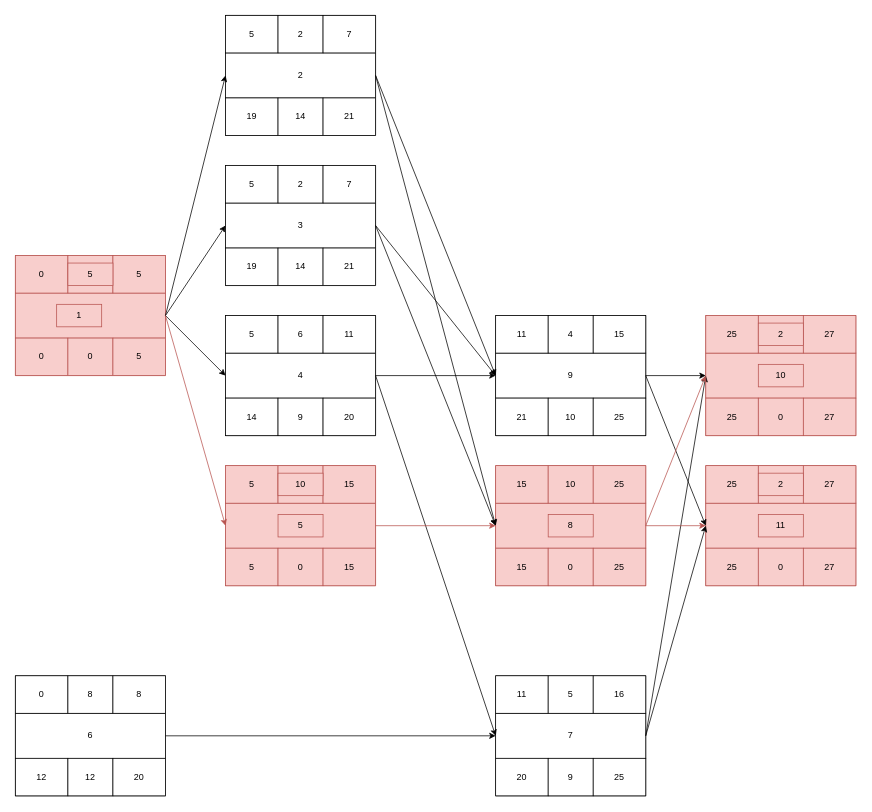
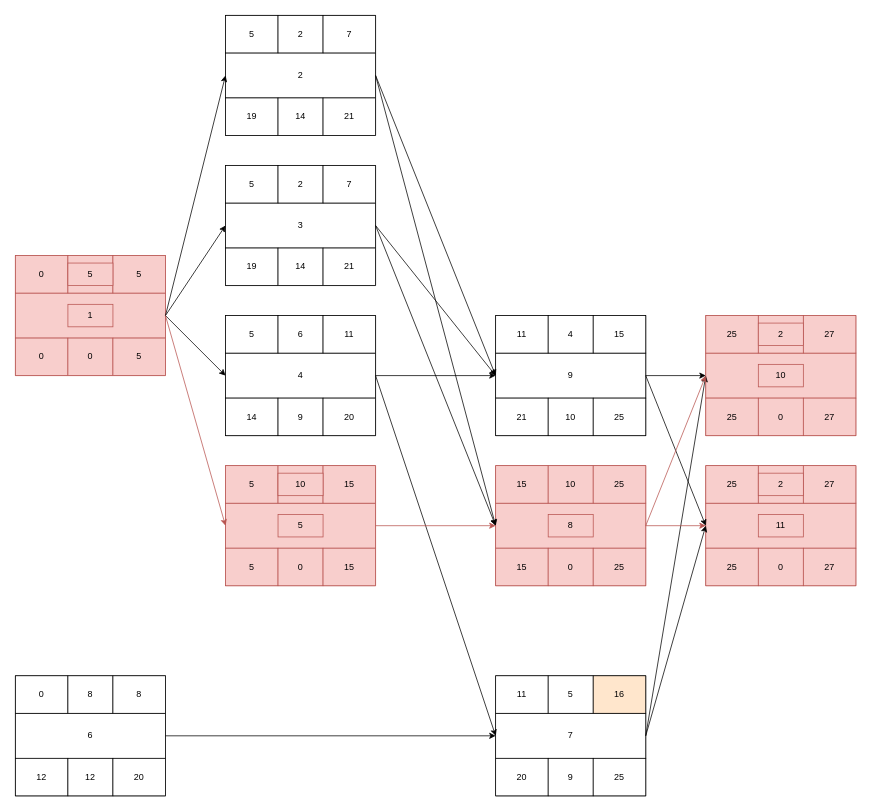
(79, 315) -> (90, 315)
(619, 694) -> (619, 694)
